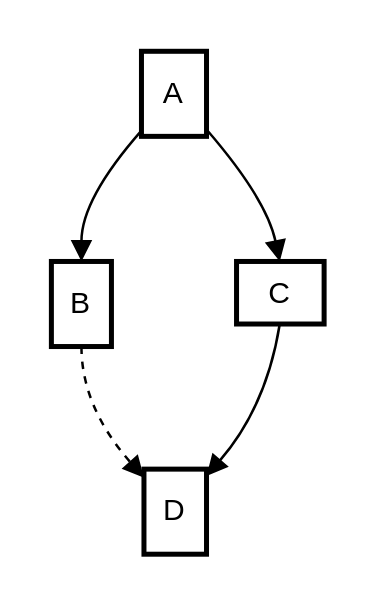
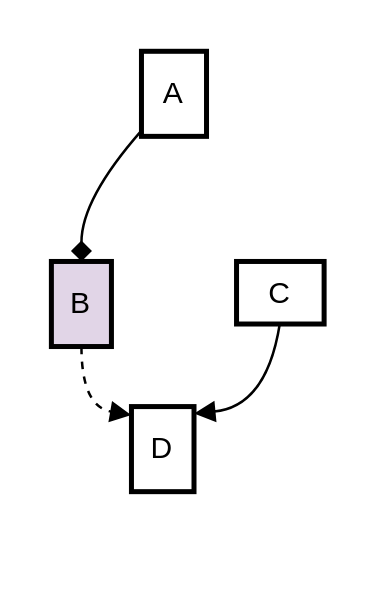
(247, 181) -> none
(81, 239) -> (81, 240)
(81, 304) -> (81, 304)
(175, 511) -> (163, 449)
